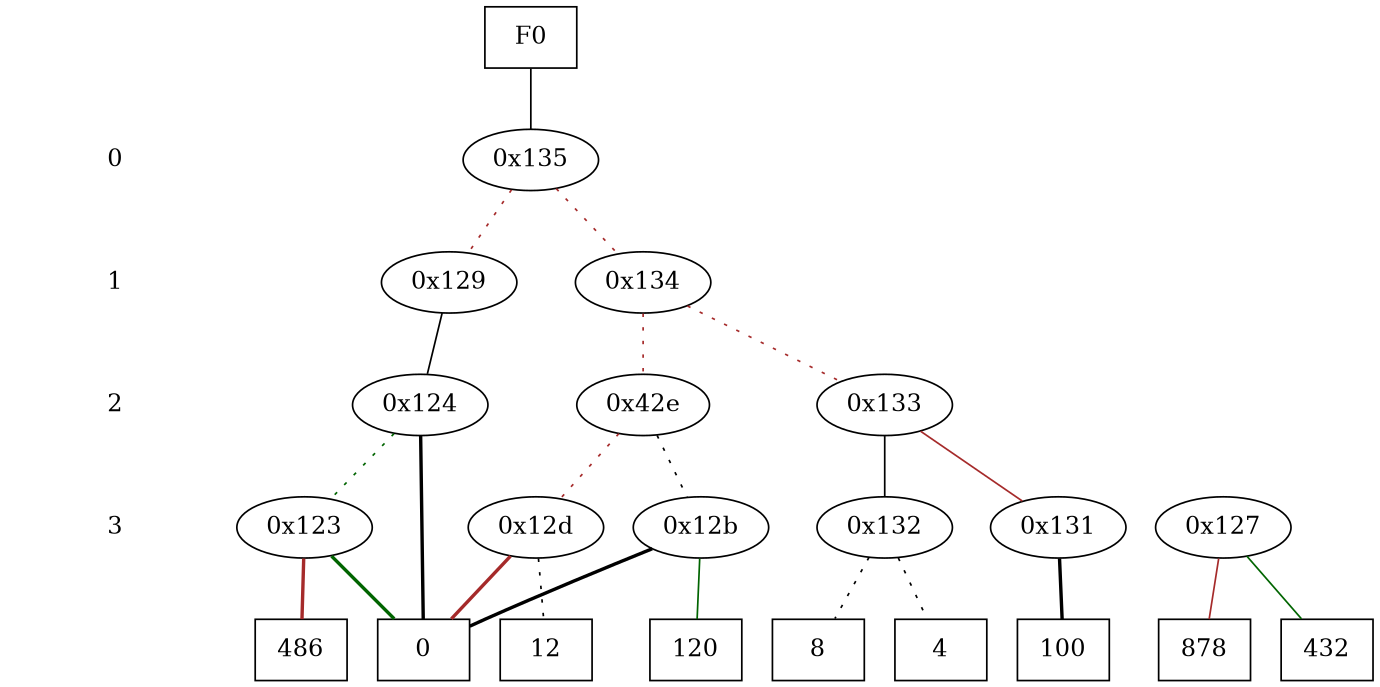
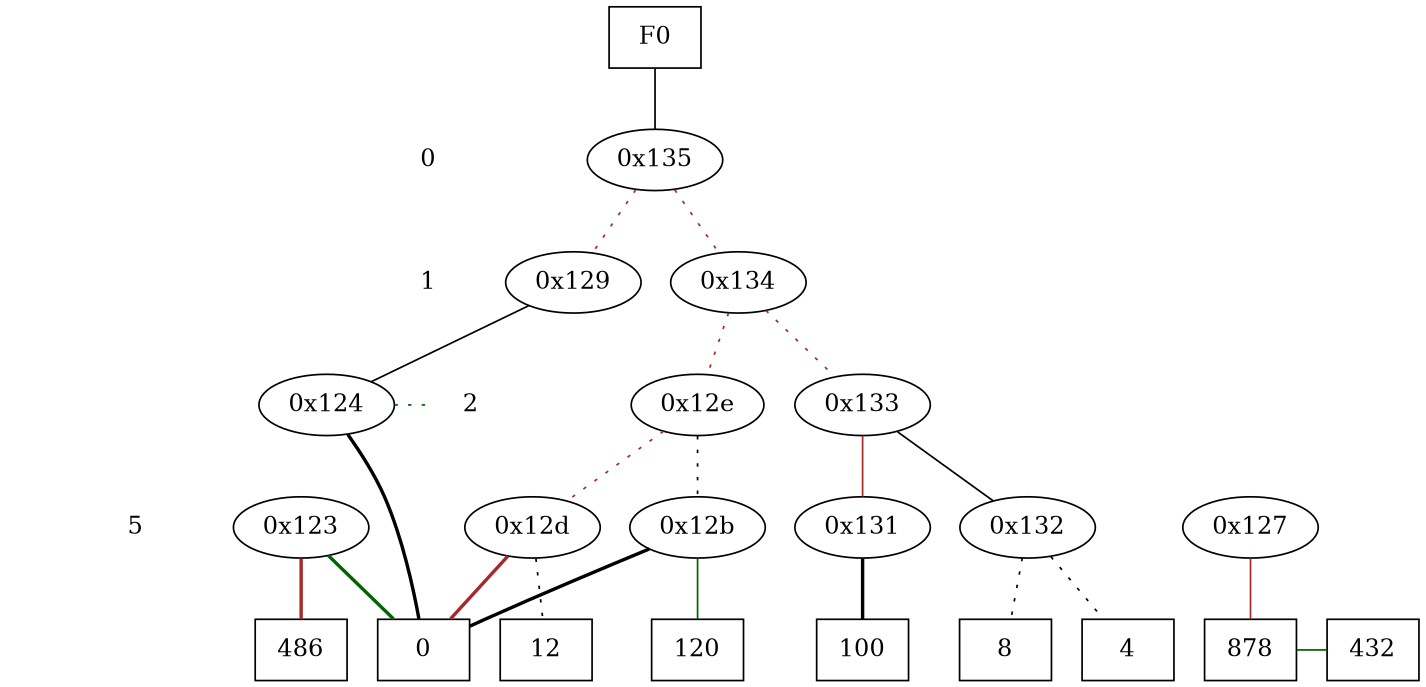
(643, 405) -> (698, 405)
(362, 466) -> (410, 405)
(116, 527) -> (136, 527)
(1274, 587) -> (1312, 650)
